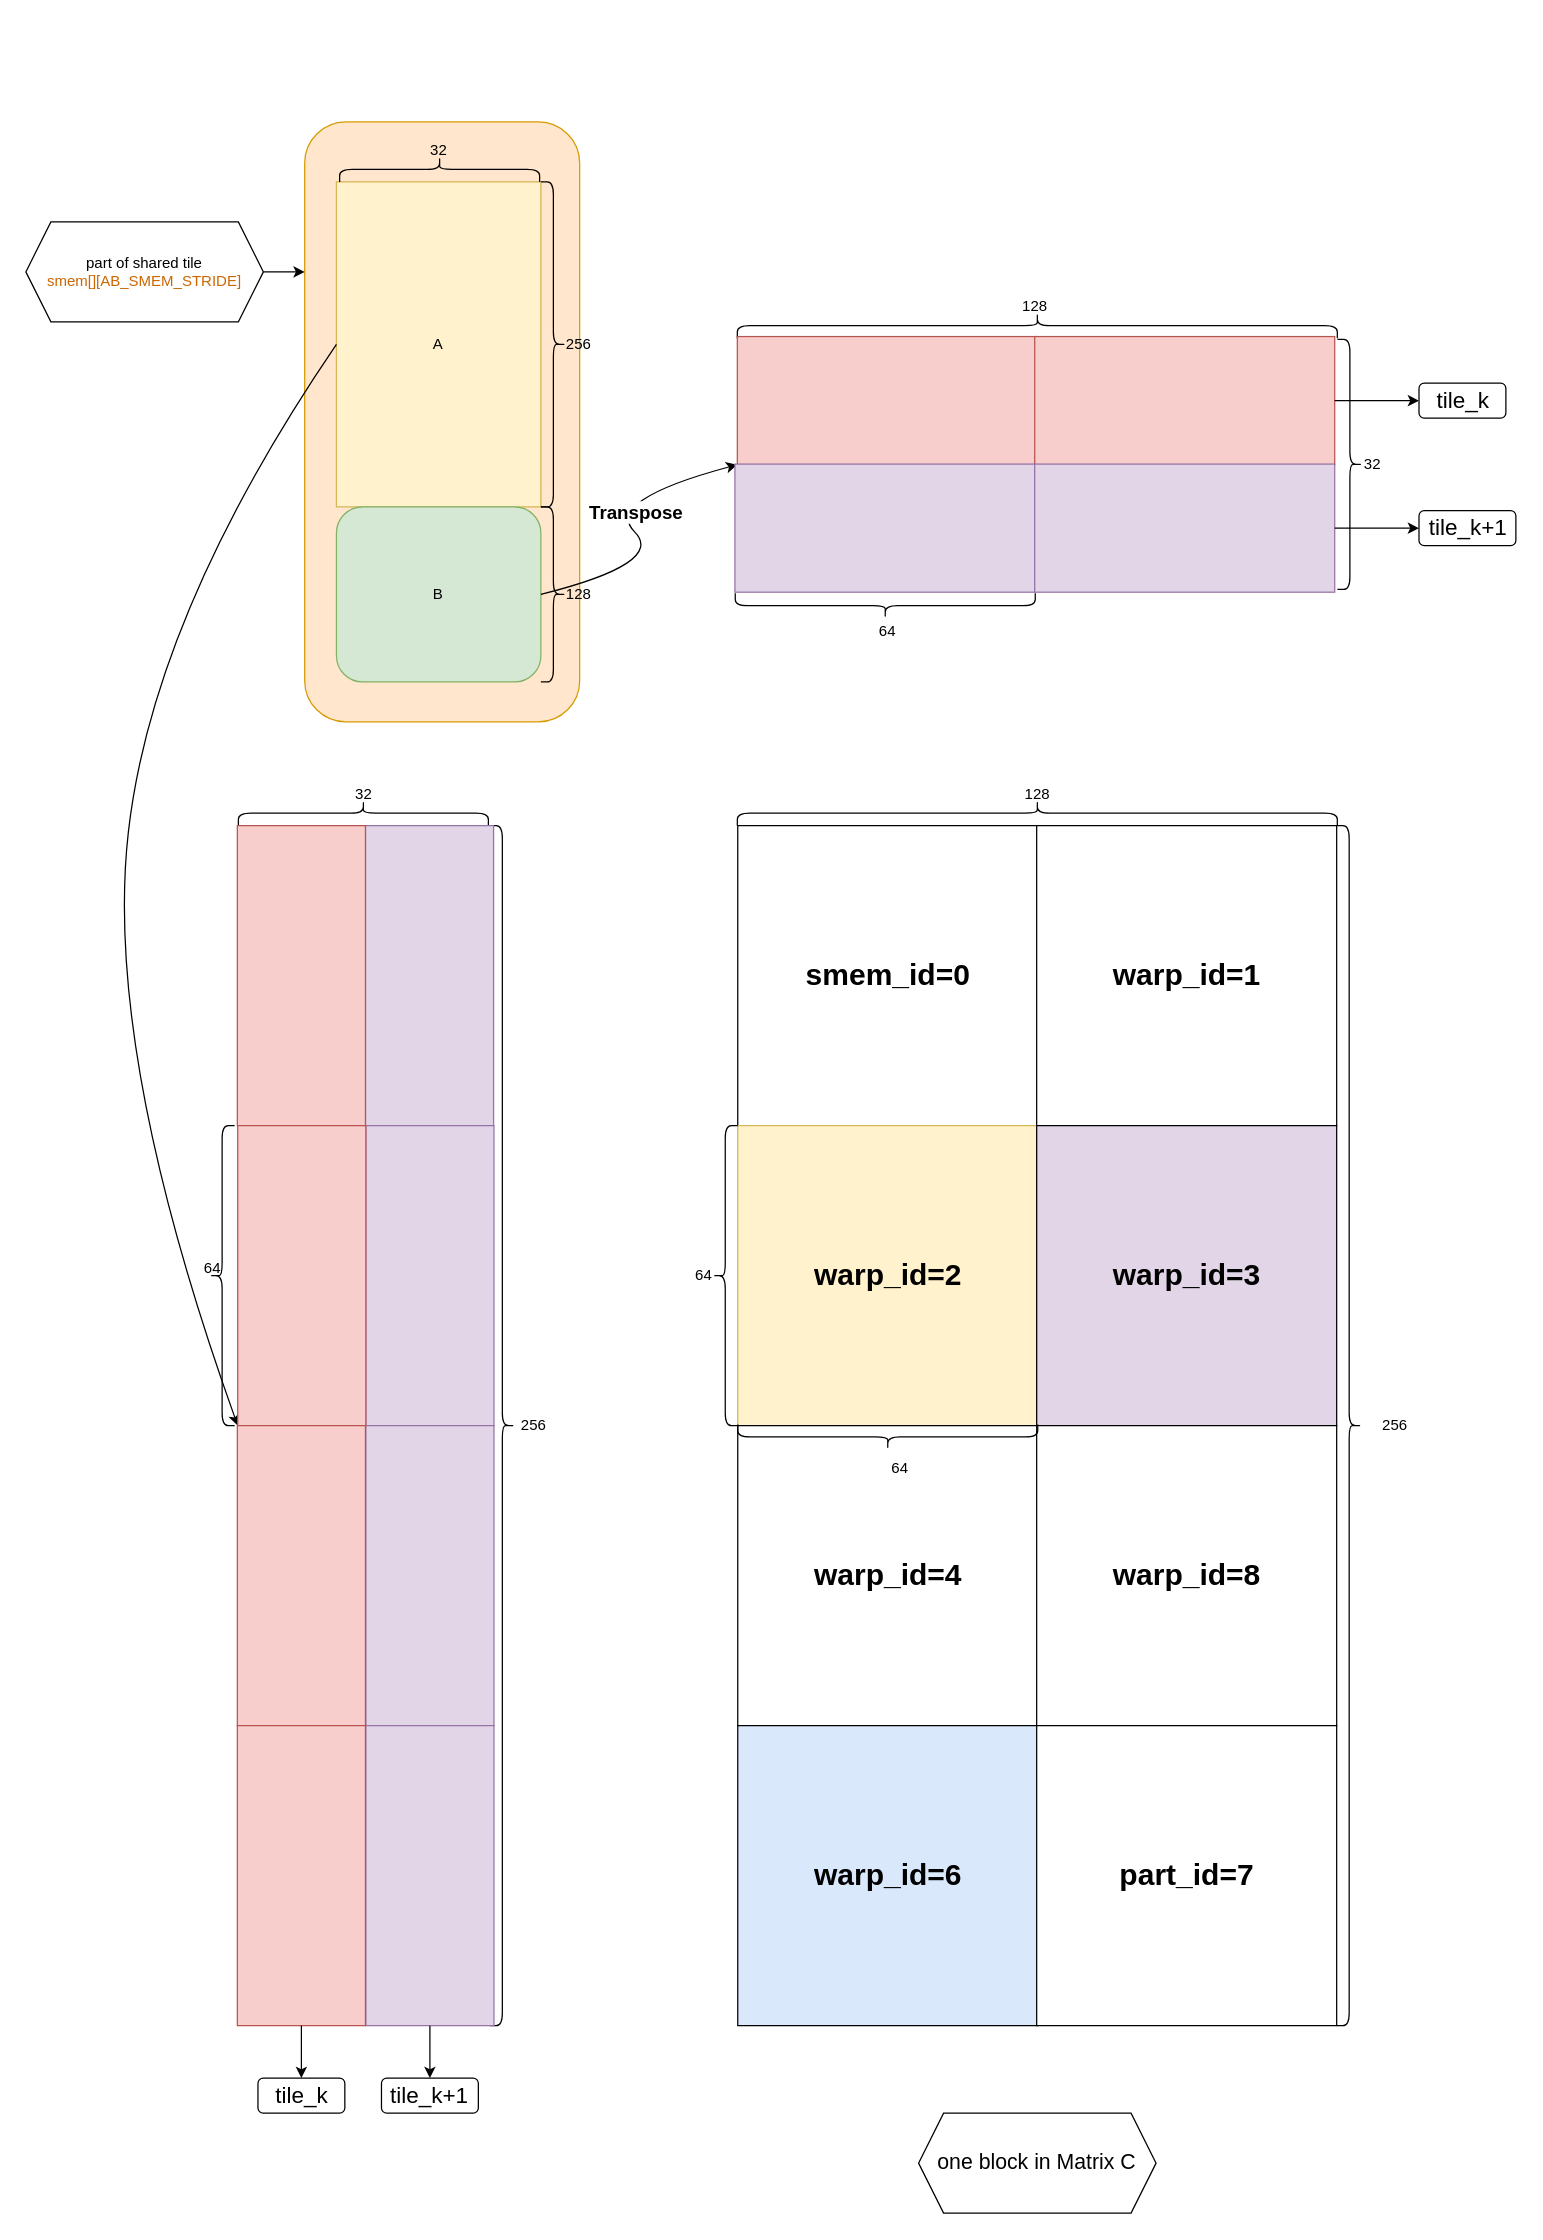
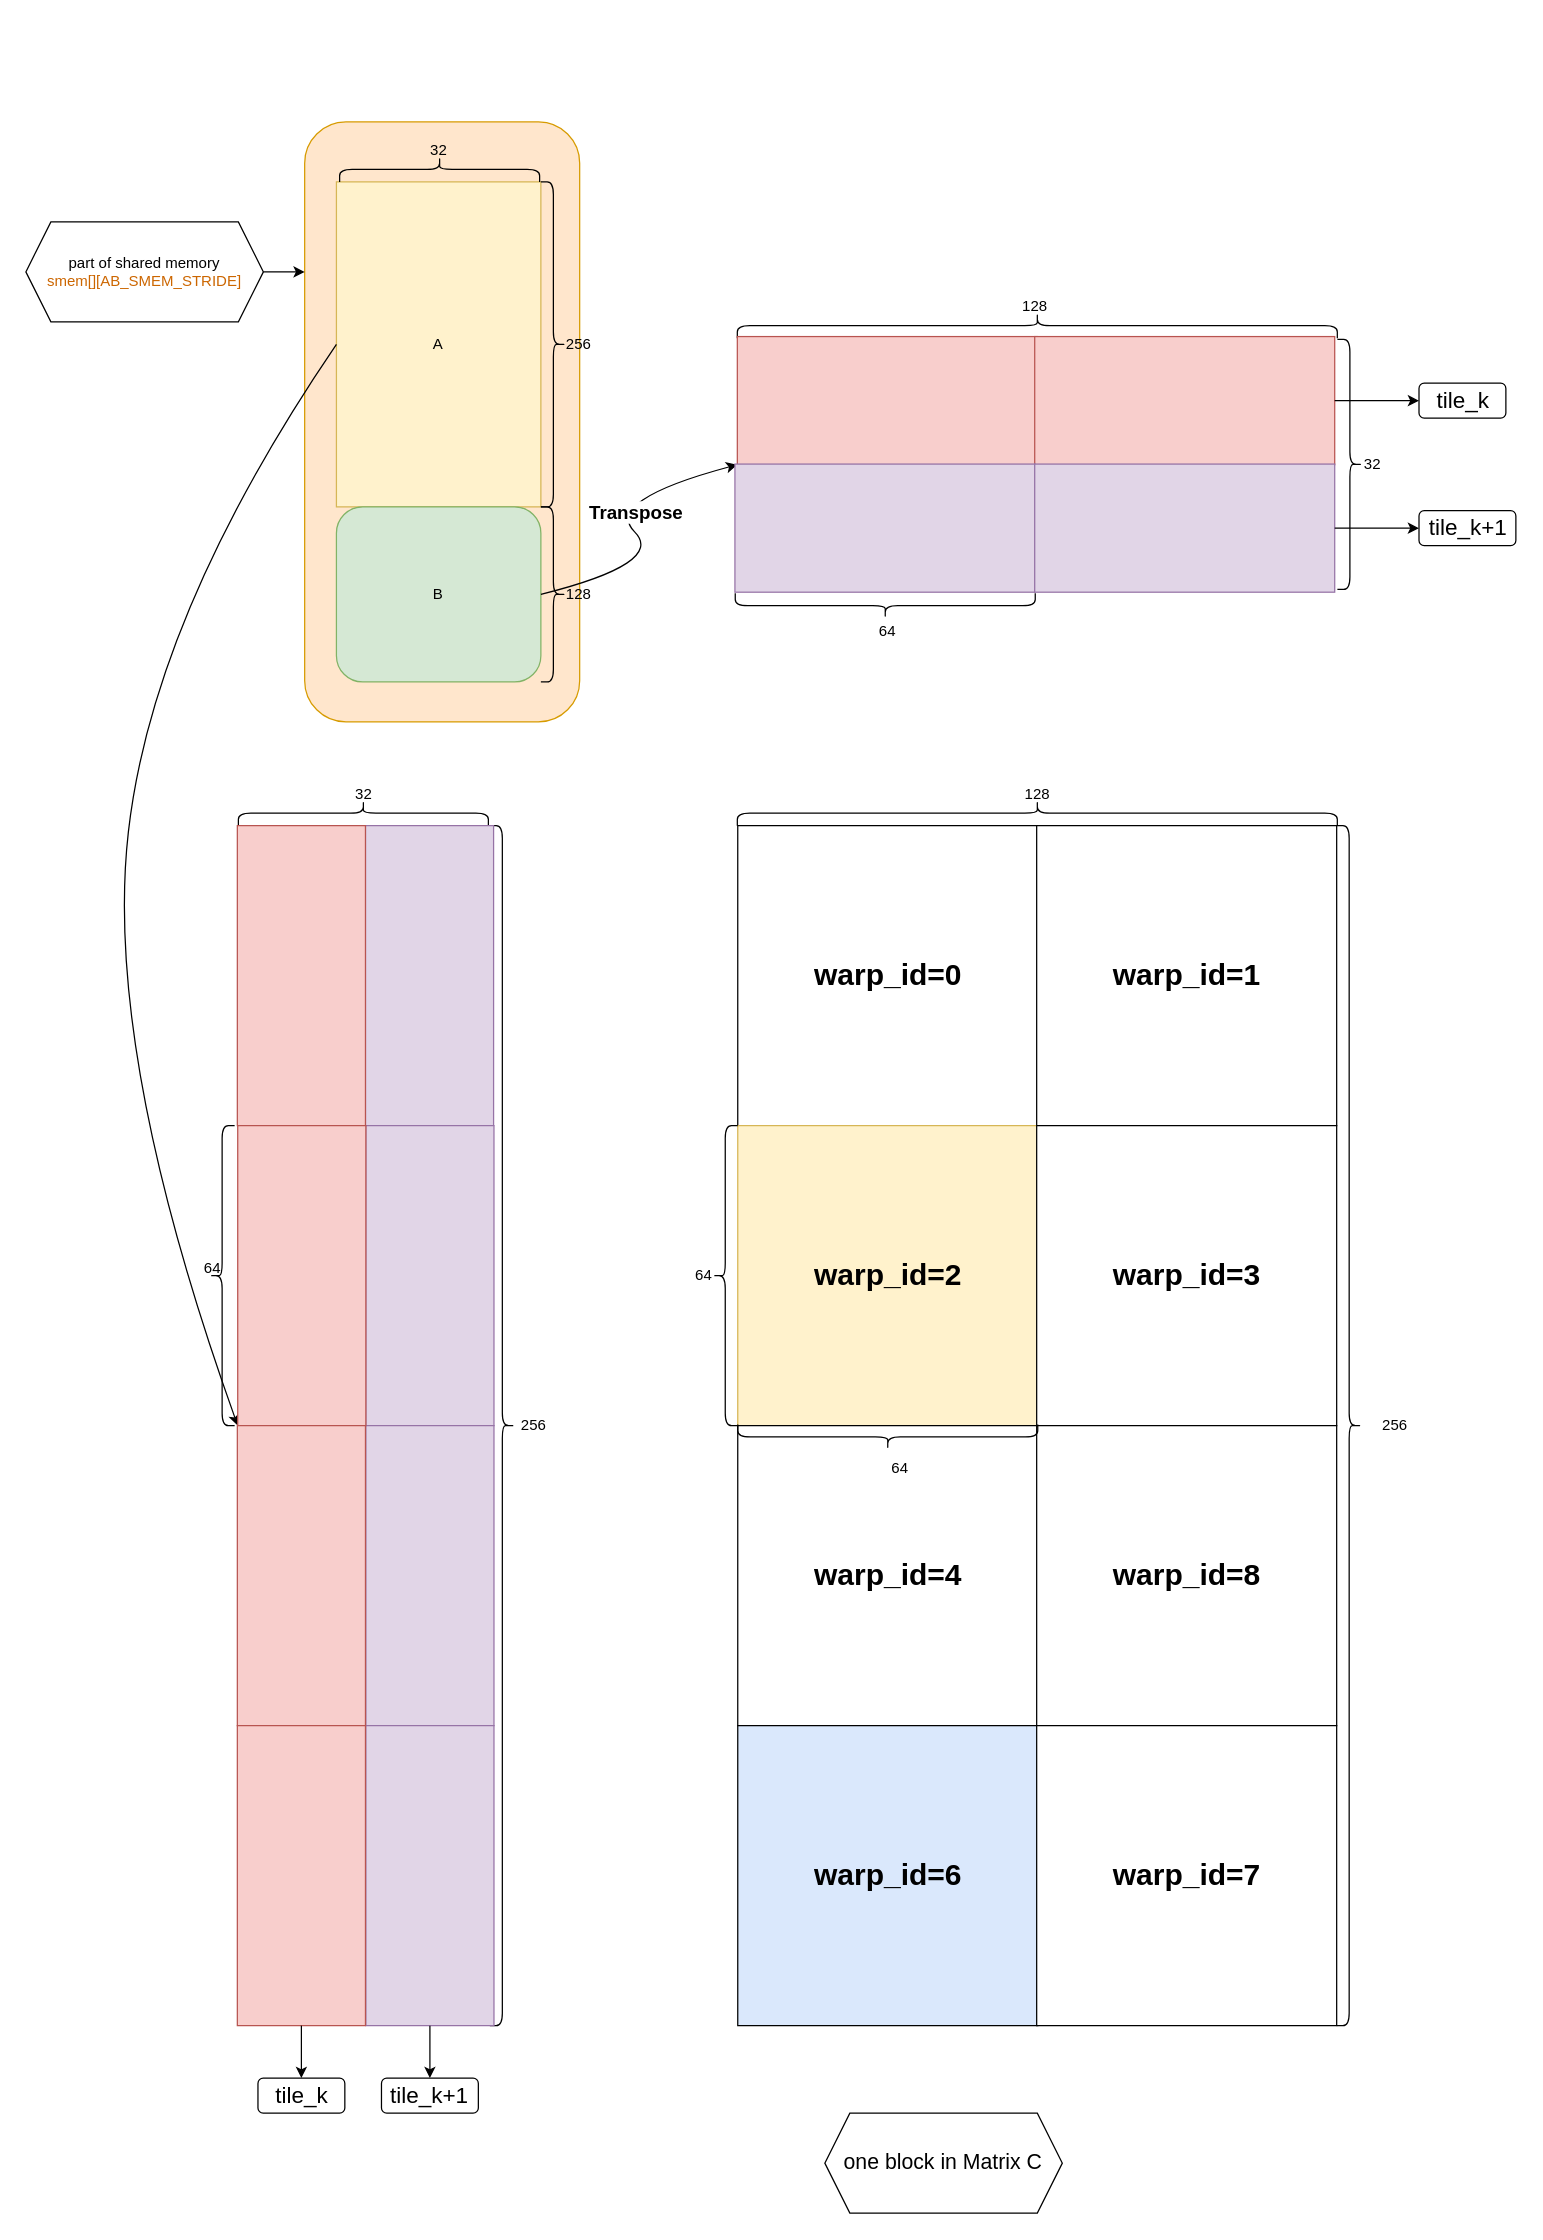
(144, 272) -> (144, 272)
(888, 976) -> (888, 976)
(1186, 1276) -> (1186, 1276)
(1187, 1876) -> (1187, 1876)
(1037, 2163) -> (943, 2163)
